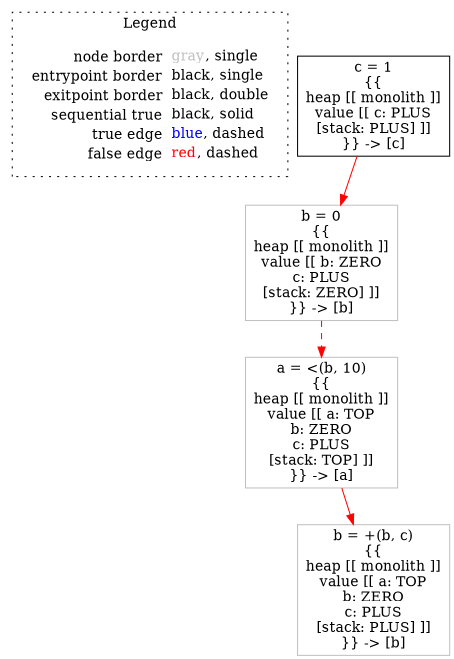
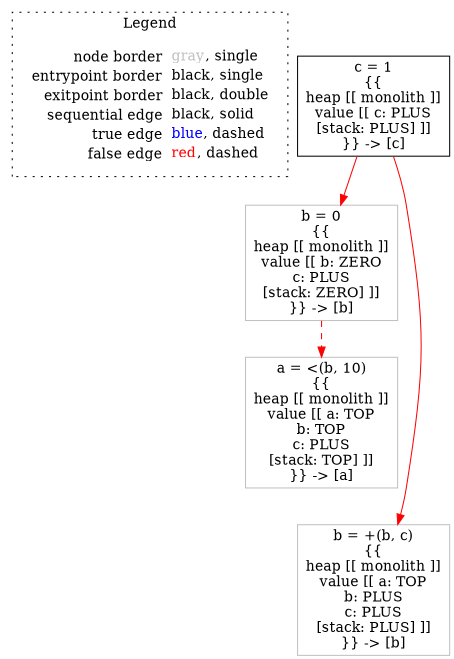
(109, 115) -> (107, 115)
(322, 430) -> (322, 430)
(346, 501) -> (421, 335)
(374, 597) -> (374, 597)
